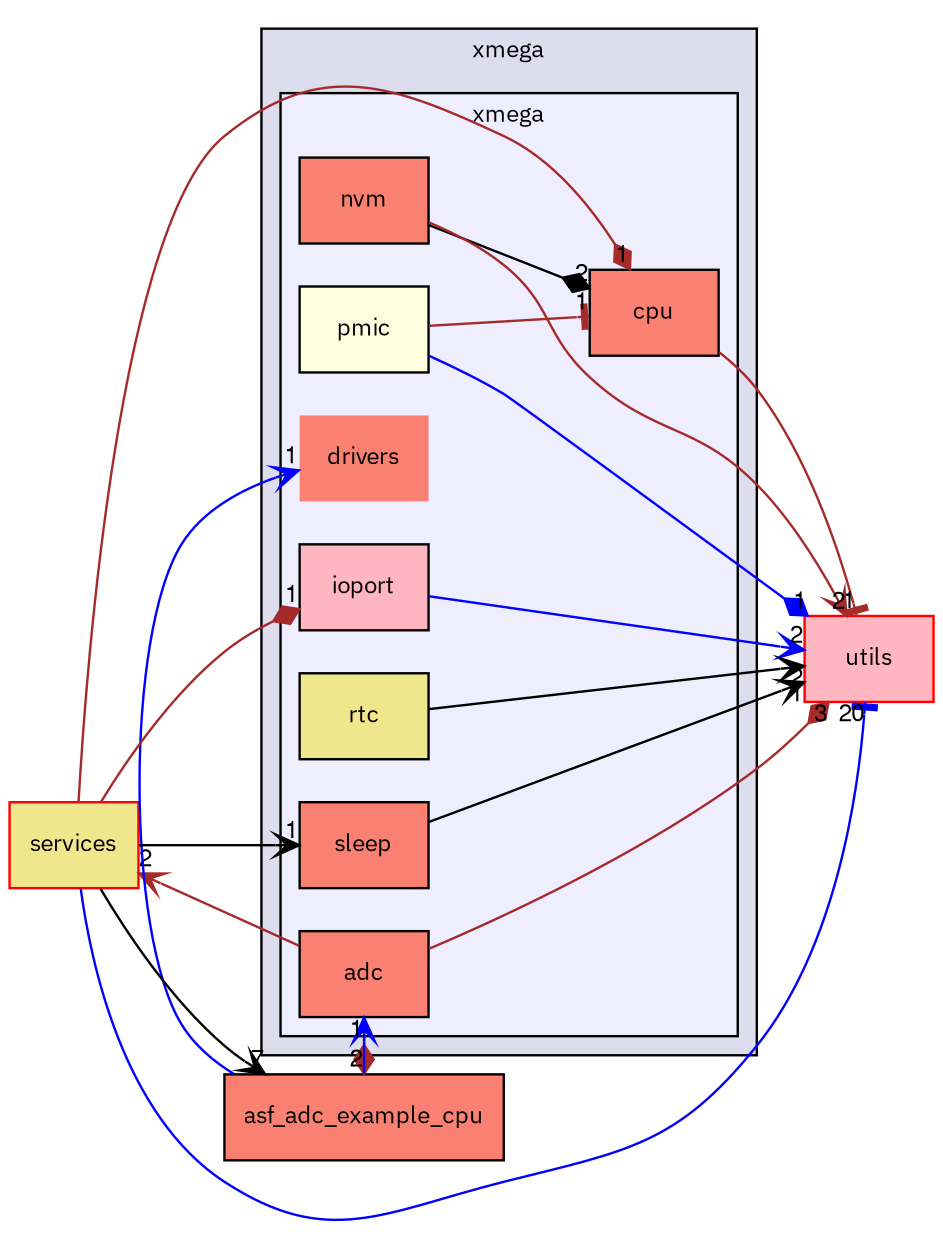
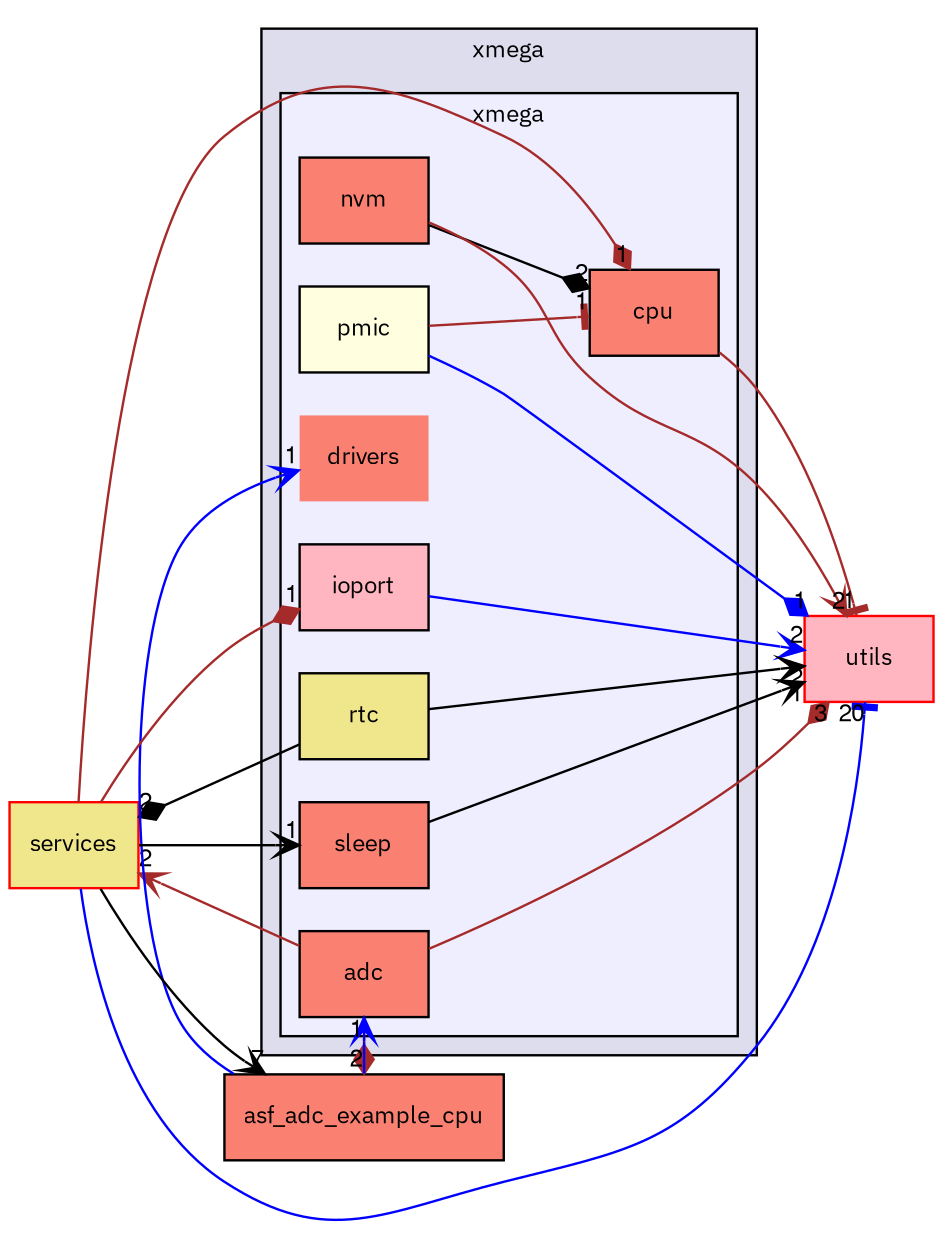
none -> (232, 775)
